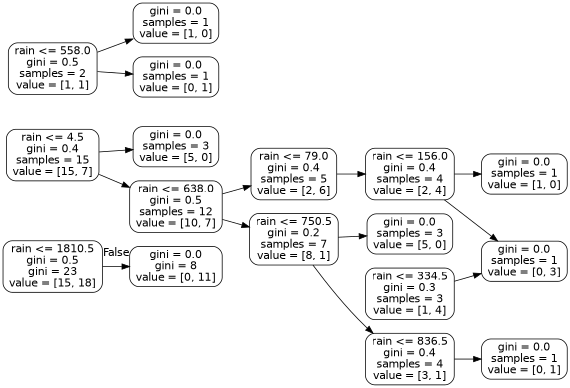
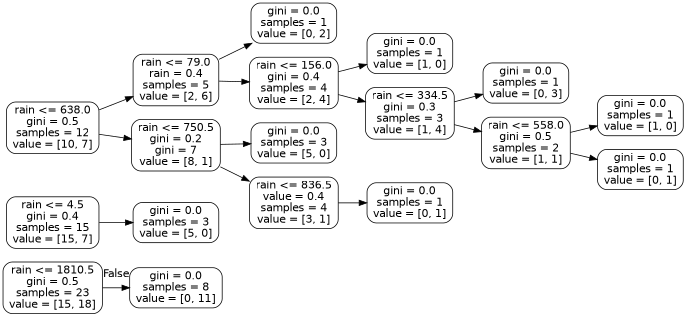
none -> (294, 23)
none -> (464, 127)
(294, 174) -> (176, 80)
(111, 179) -> none
(468, 218) -> (348, 97)
(294, 239) -> (176, 145)
(53, 267) -> (53, 288)
(176, 267) -> (176, 288)
(410, 359) -> (294, 203)
